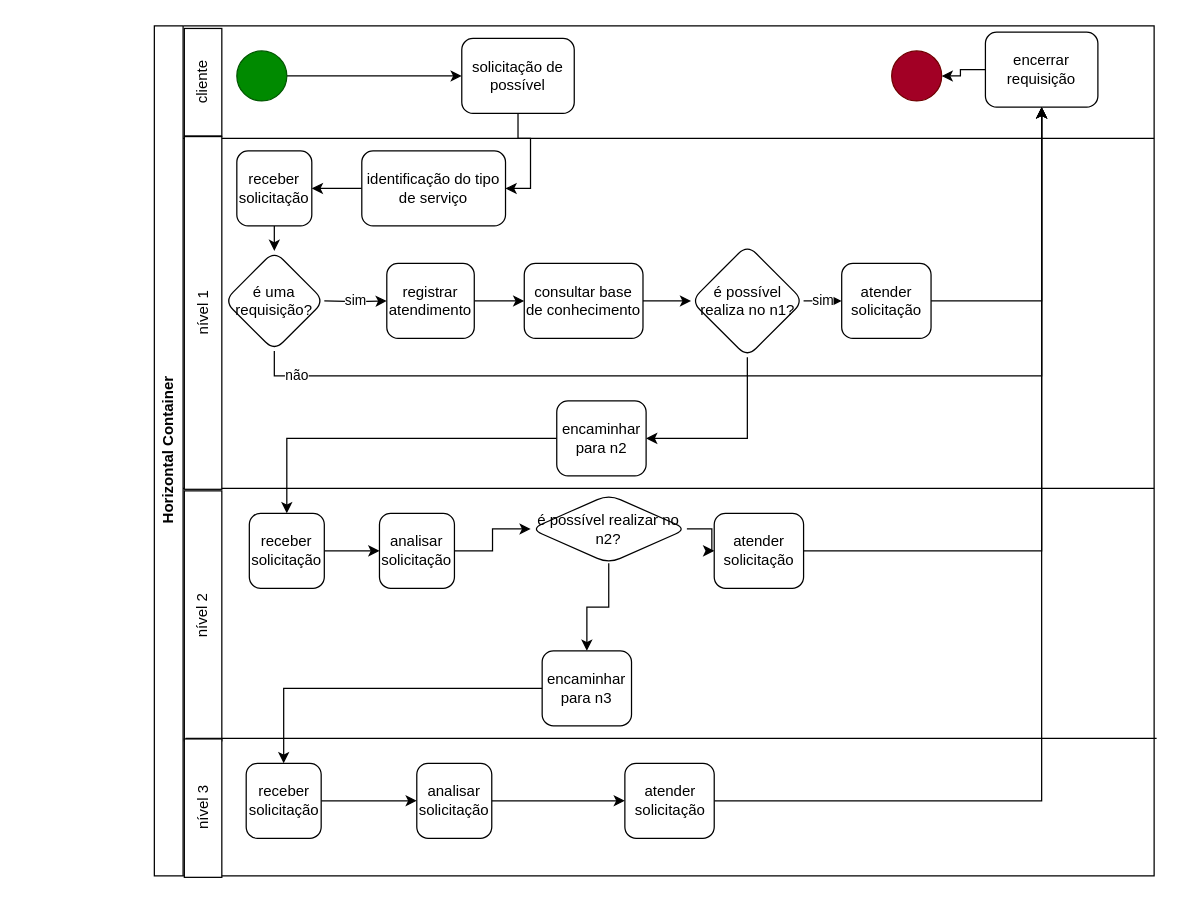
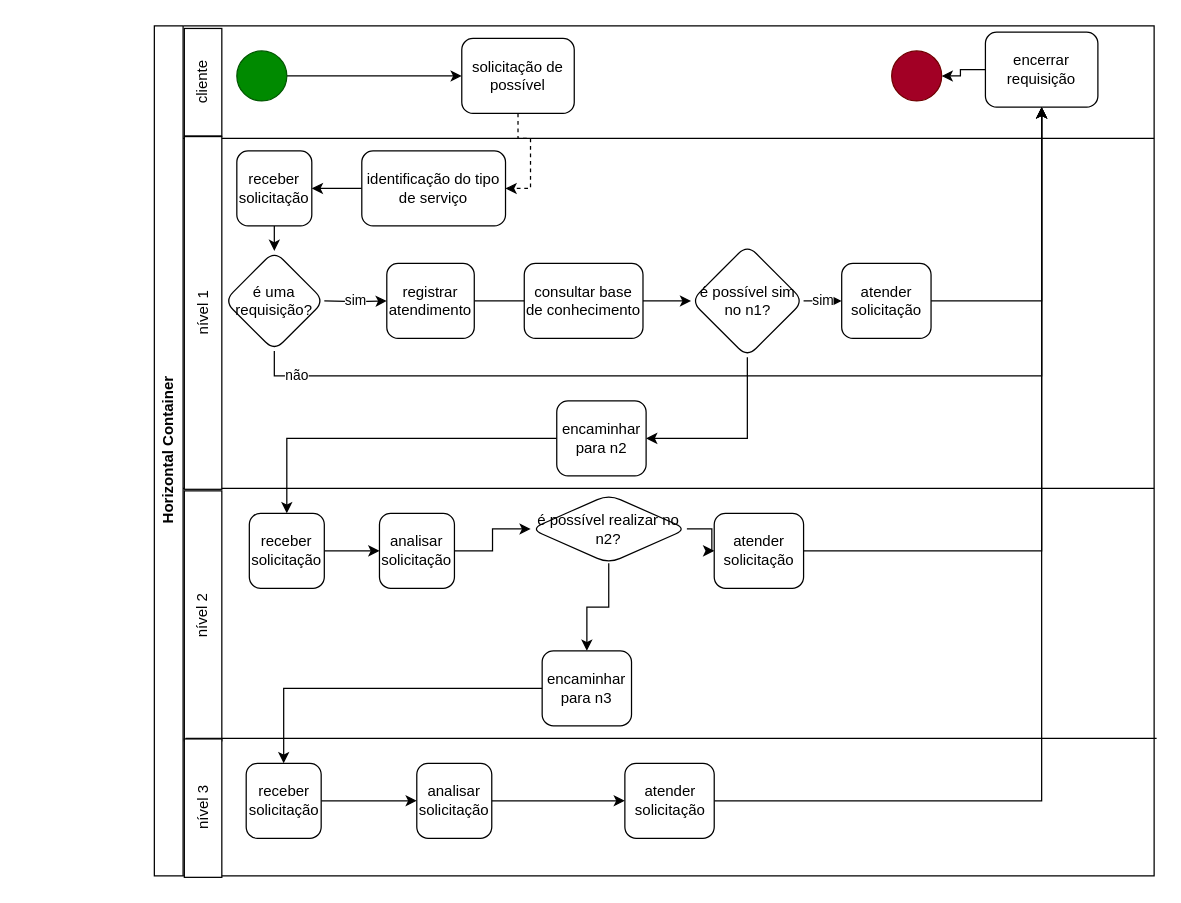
(531, 173) -> (531, 173)
(514, 301) -> (517, 301)
(748, 301) -> (748, 301)
